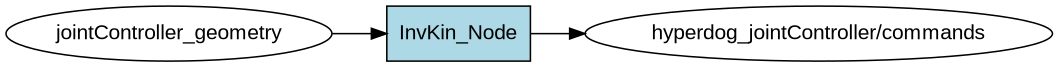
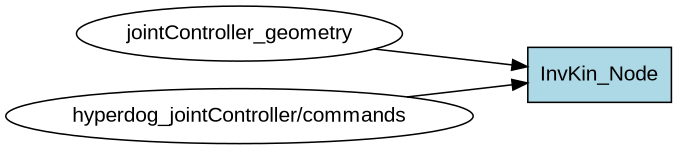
(550, 34) -> (459, 91)
